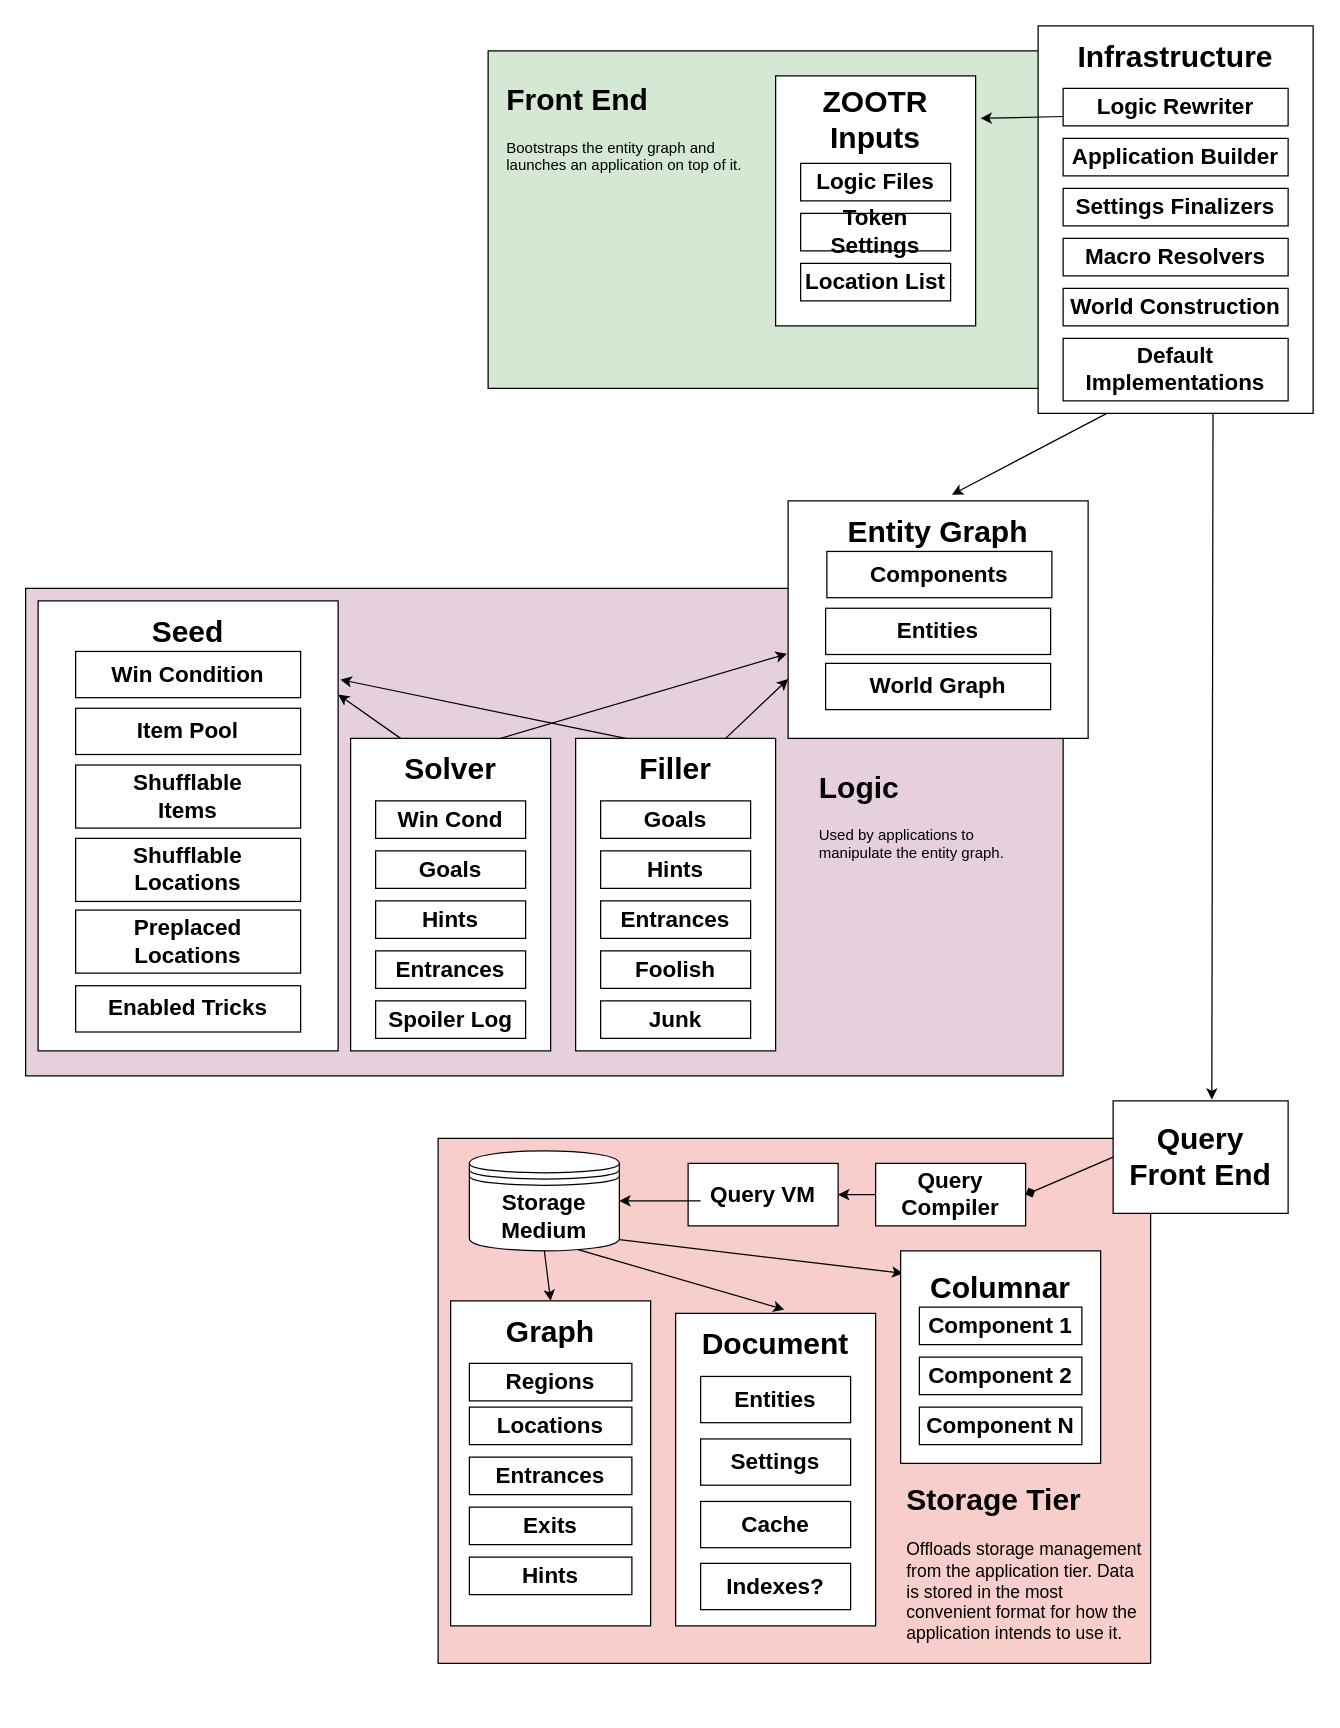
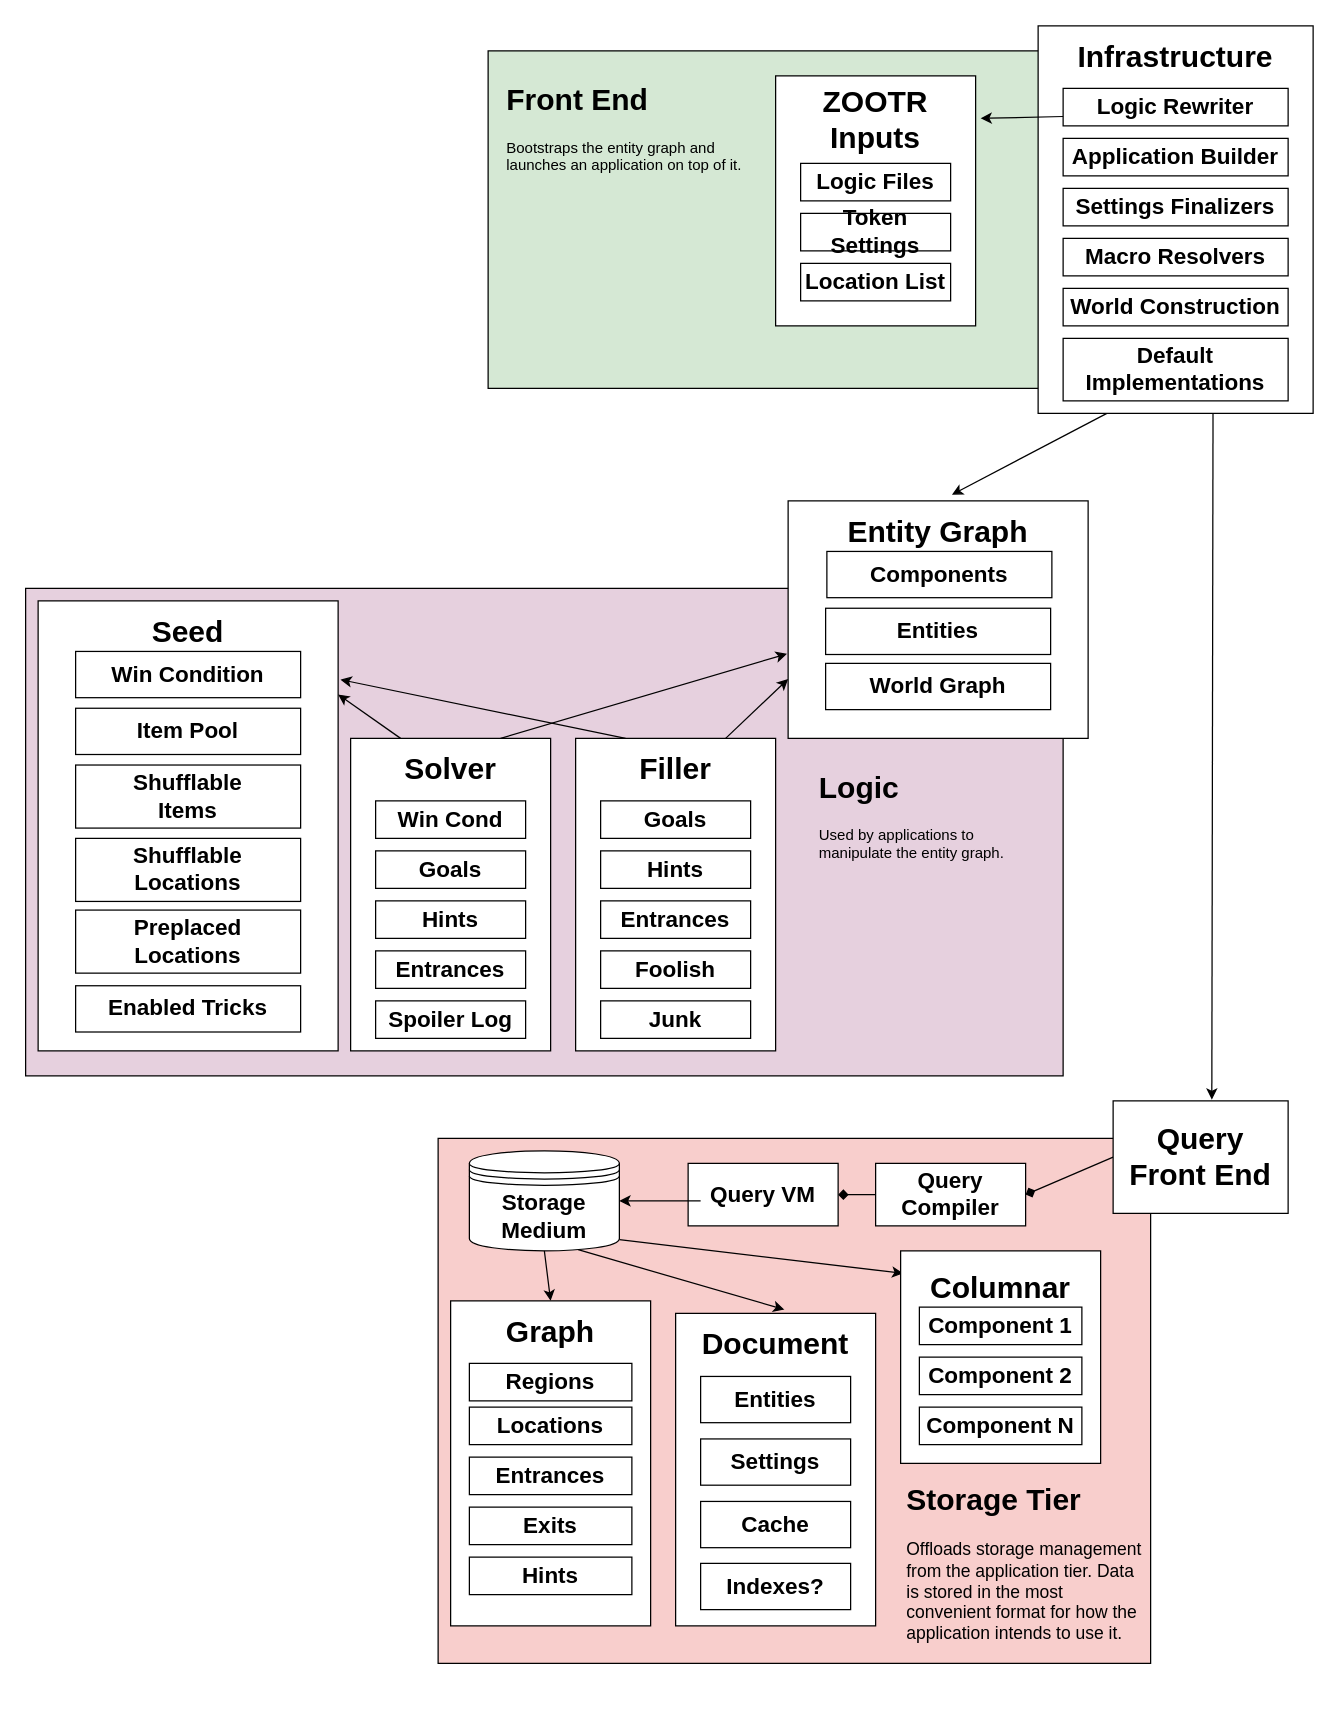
(848, 1194) -> (849, 1194)
